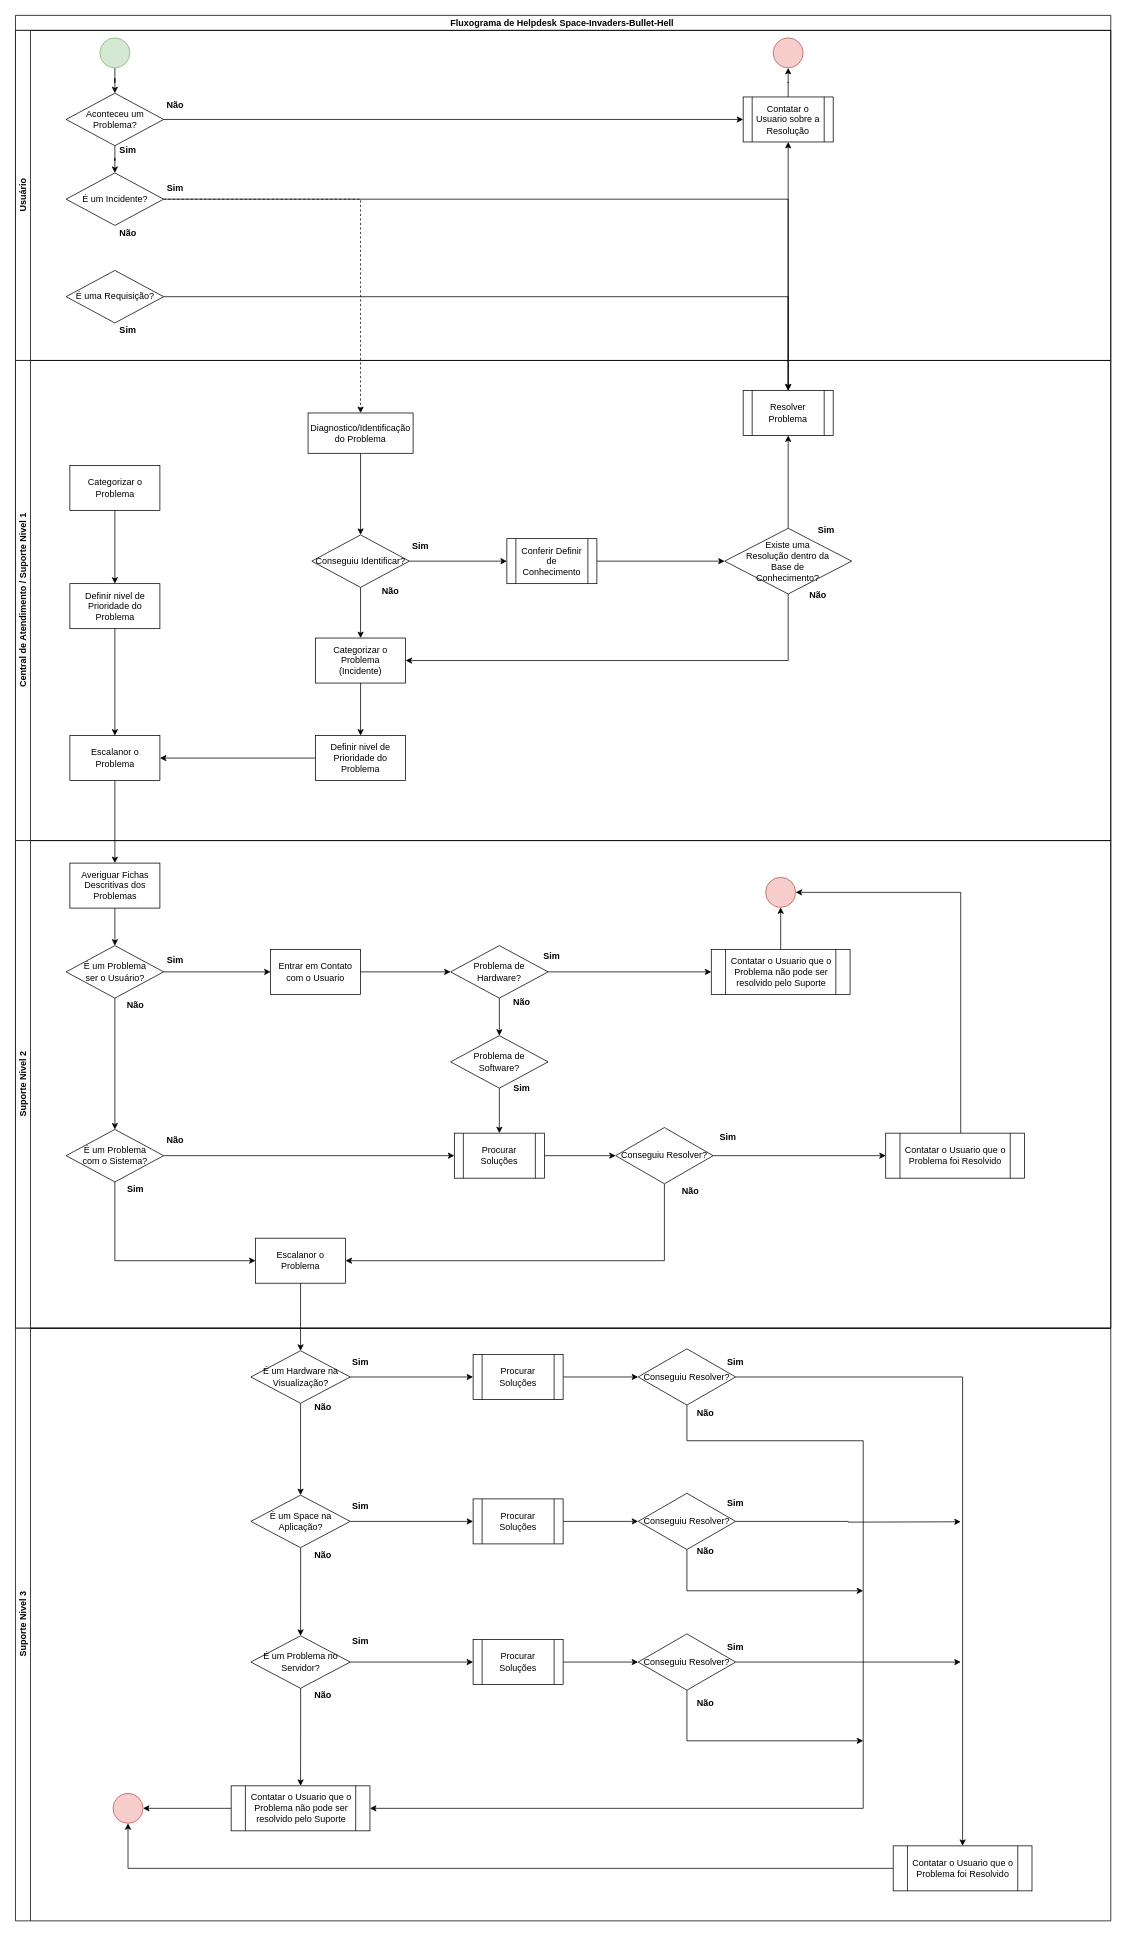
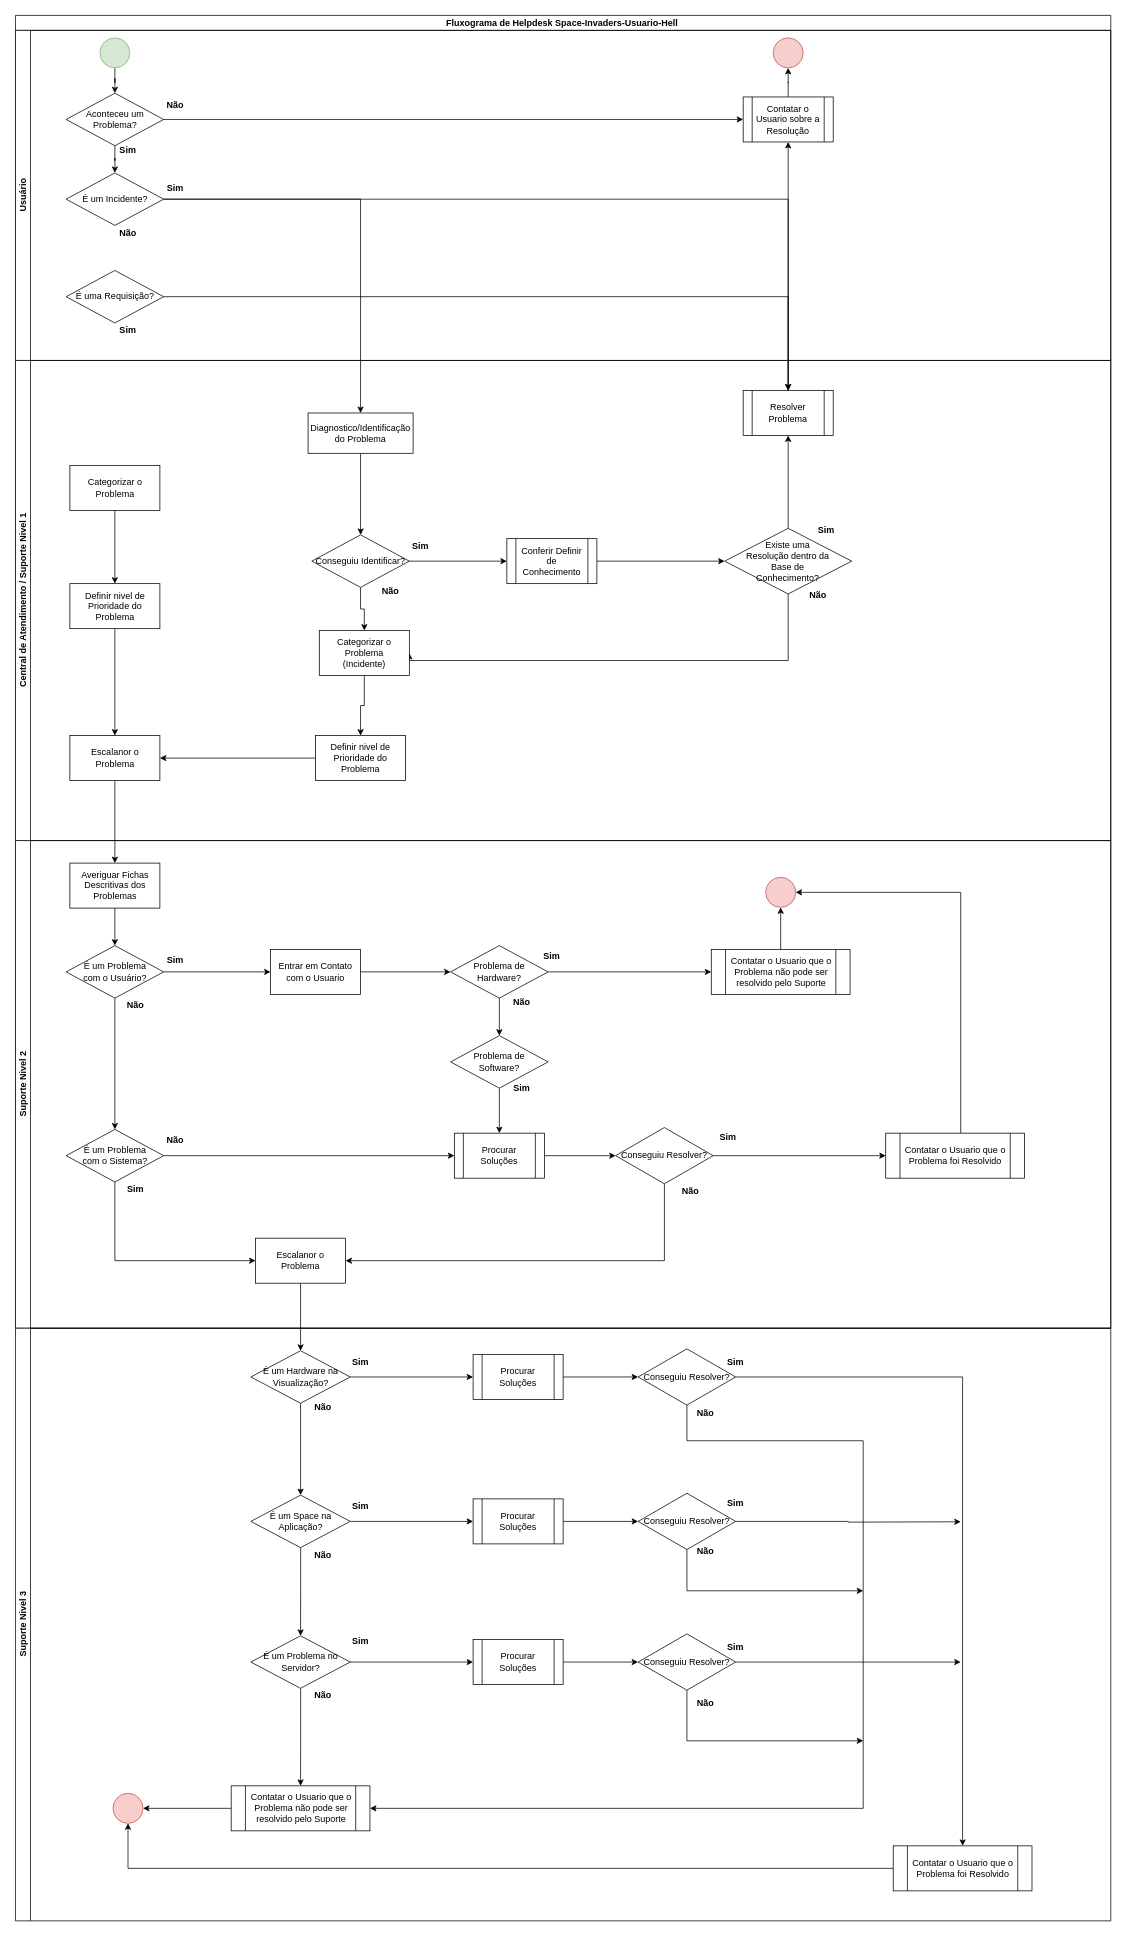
(563, 23) -> (563, 23)
(360, 305) -> (360, 305)
(360, 660) -> (364, 653)
(115, 972) -> (115, 972)
